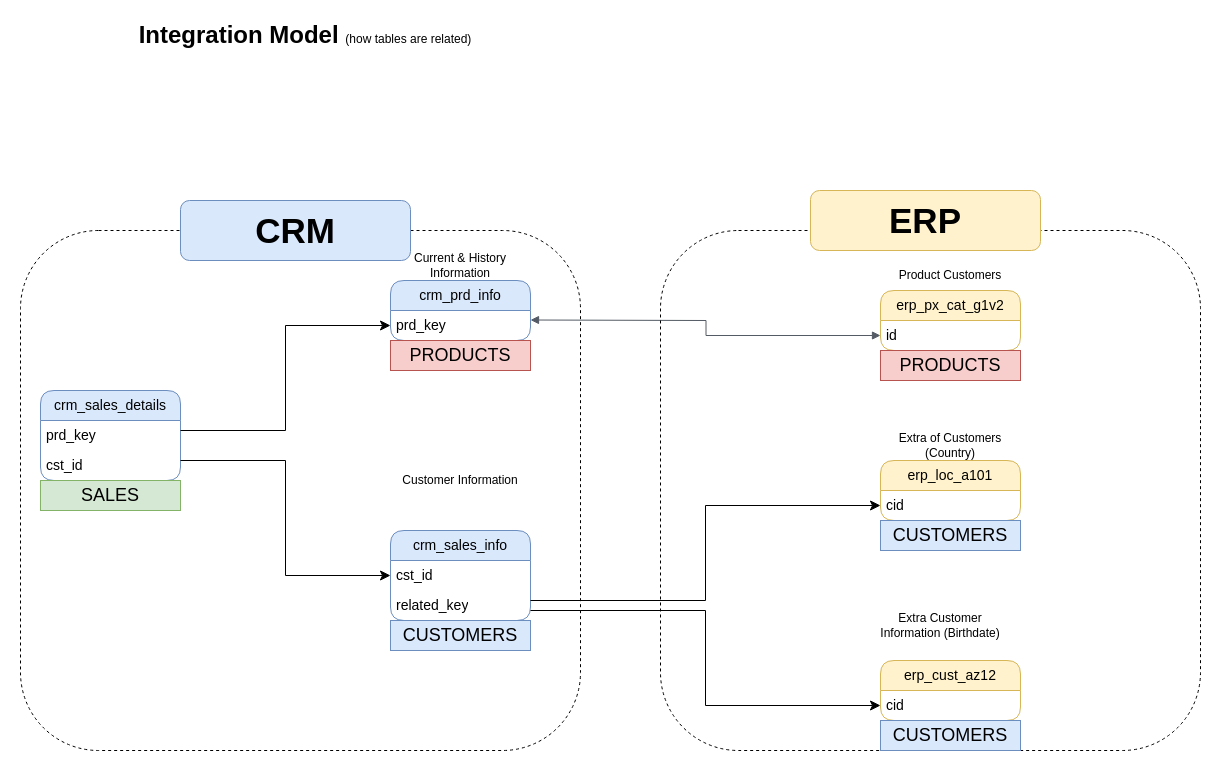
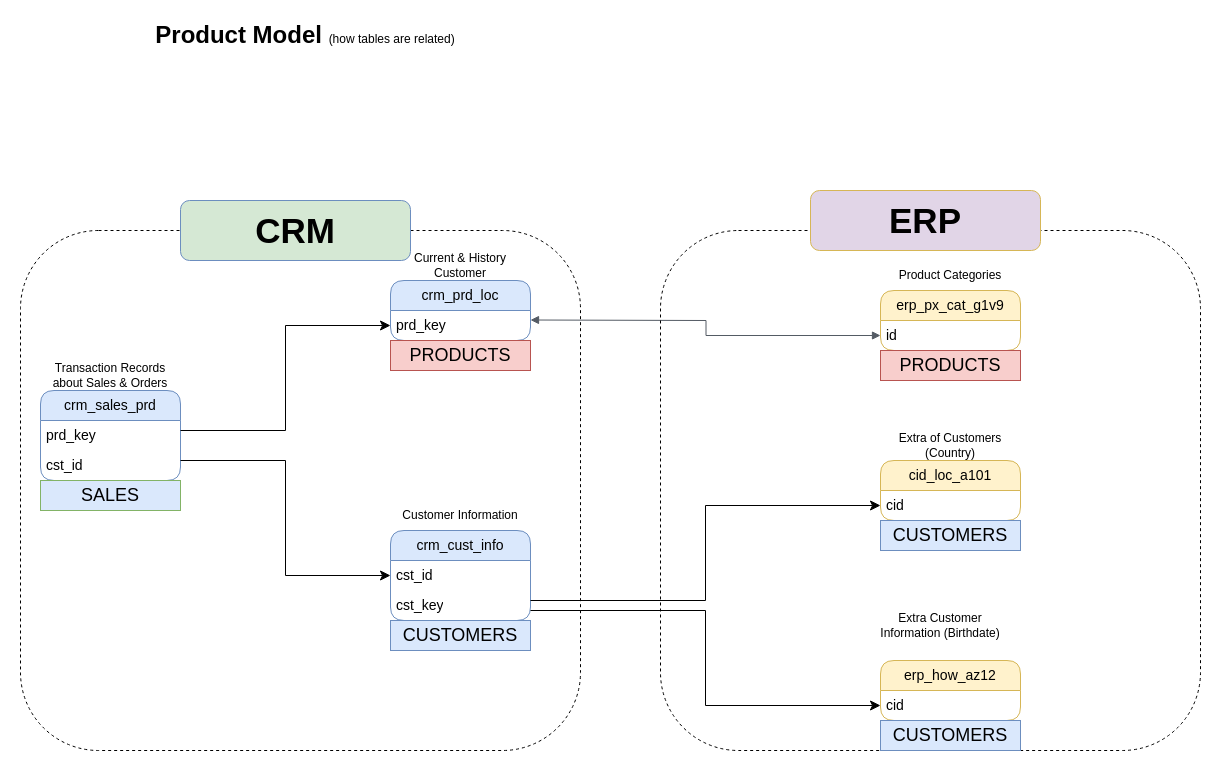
(306, 36) -> (306, 36)
(926, 221) -> (926, 221)
(296, 231) -> (296, 231)
(461, 266) -> (461, 266)
(951, 276) -> (951, 276)
(461, 296) -> (461, 296)
(951, 306) -> (951, 306)
none -> (111, 376)
(111, 406) -> (111, 406)
(951, 476) -> (951, 476)
(461, 481) -> (461, 516)
(111, 496) -> (111, 496)
(461, 546) -> (461, 546)
(438, 606) -> (424, 606)
(951, 676) -> (951, 676)
